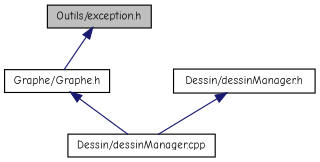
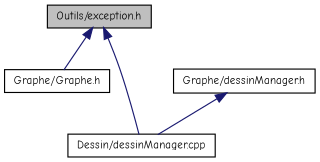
(244, 81) -> (244, 81)
(104, 117) -> (125, 86)
